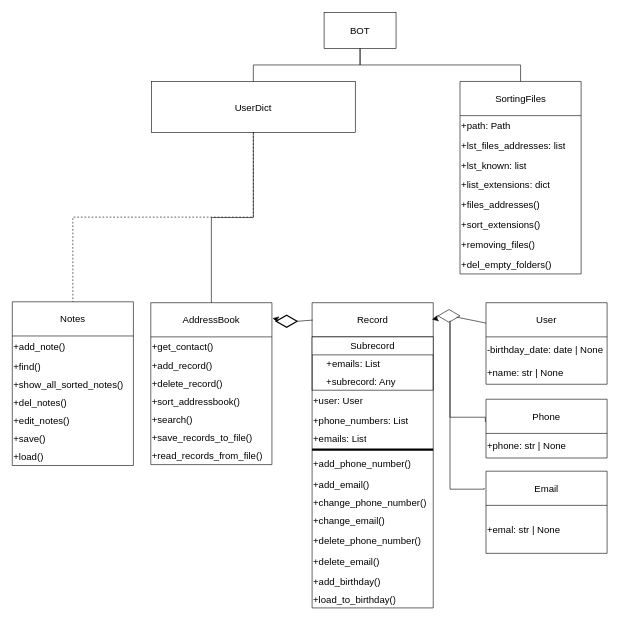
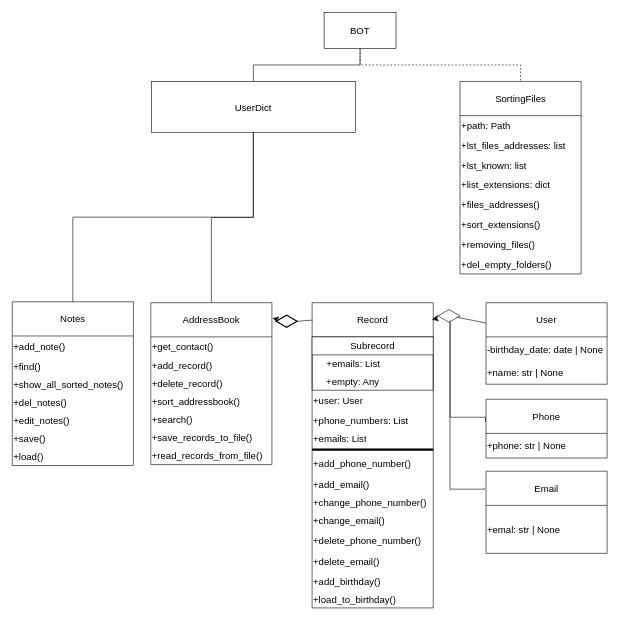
(450, 65) -> (450, 65)
(99, 217) -> (99, 217)
(354, 381) -> (343, 381)
